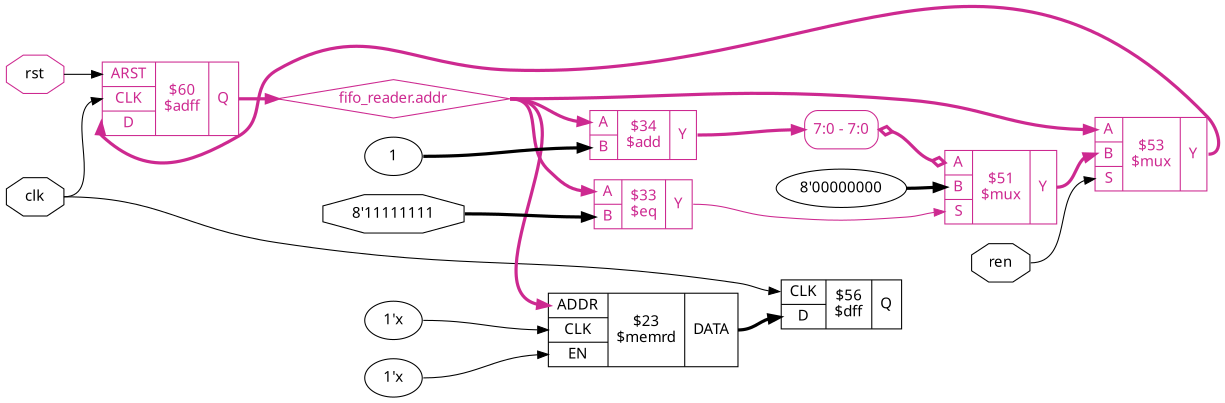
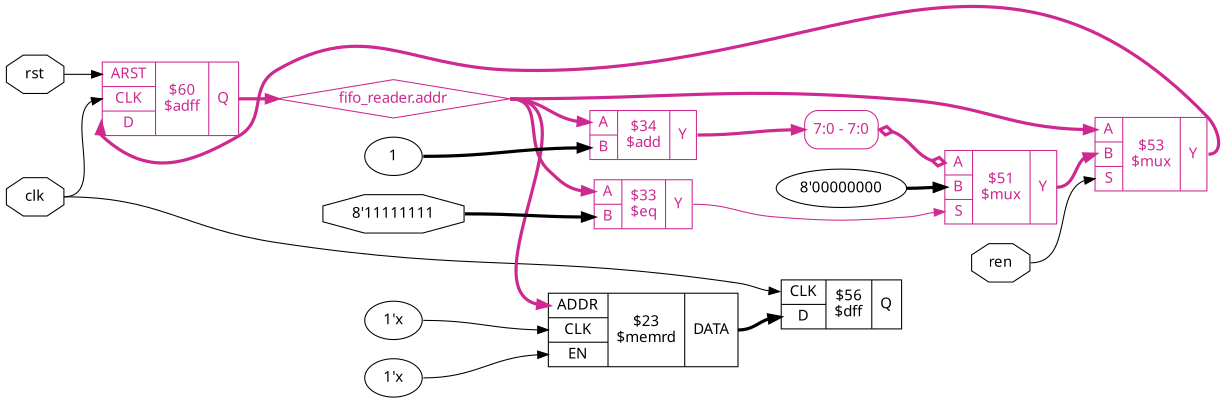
(35, 74) -> (35, 74)
